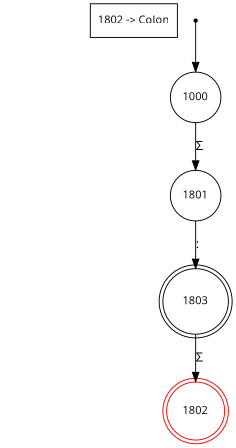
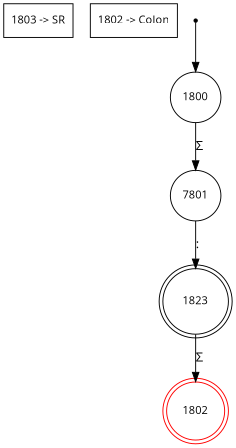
none -> (38, 21)
(196, 97) -> (196, 97)
(196, 196) -> (196, 196)
(196, 301) -> (196, 301)
